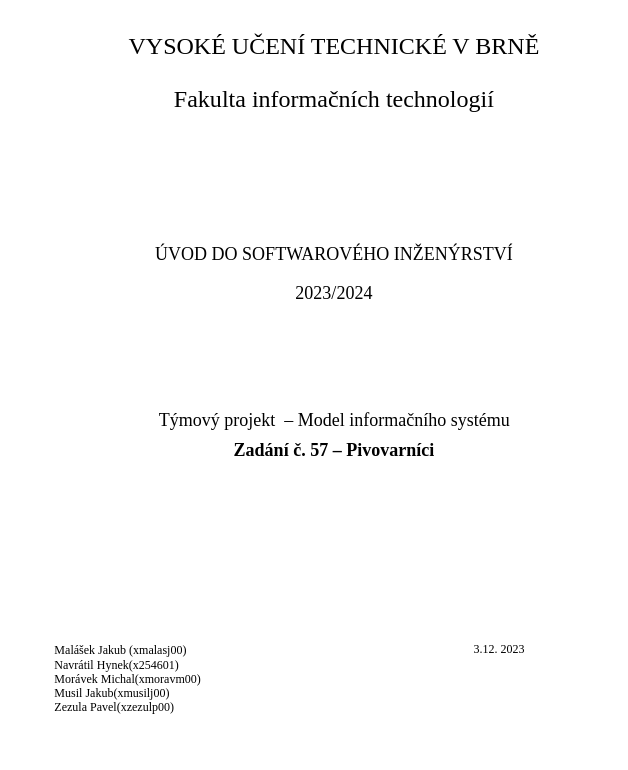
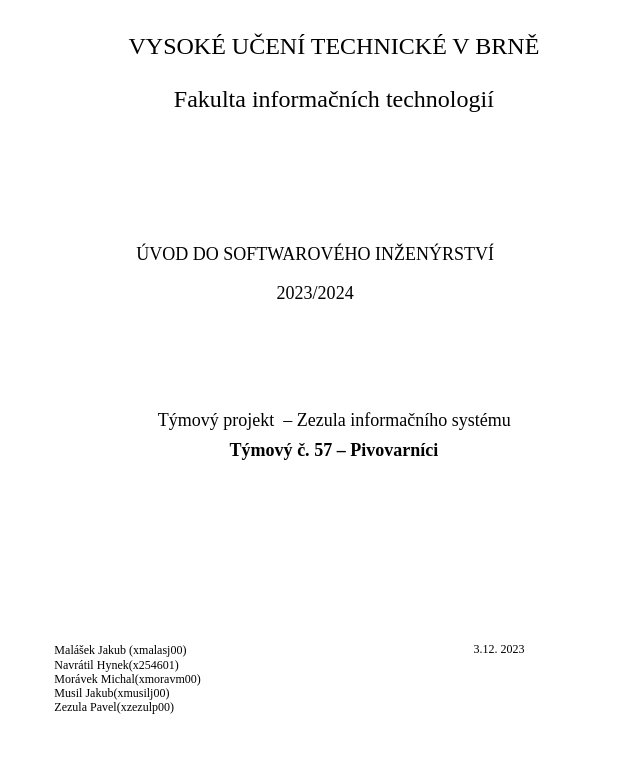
(334, 263) -> (315, 263)
(335, 420) -> (335, 420)
(334, 450) -> (334, 450)
